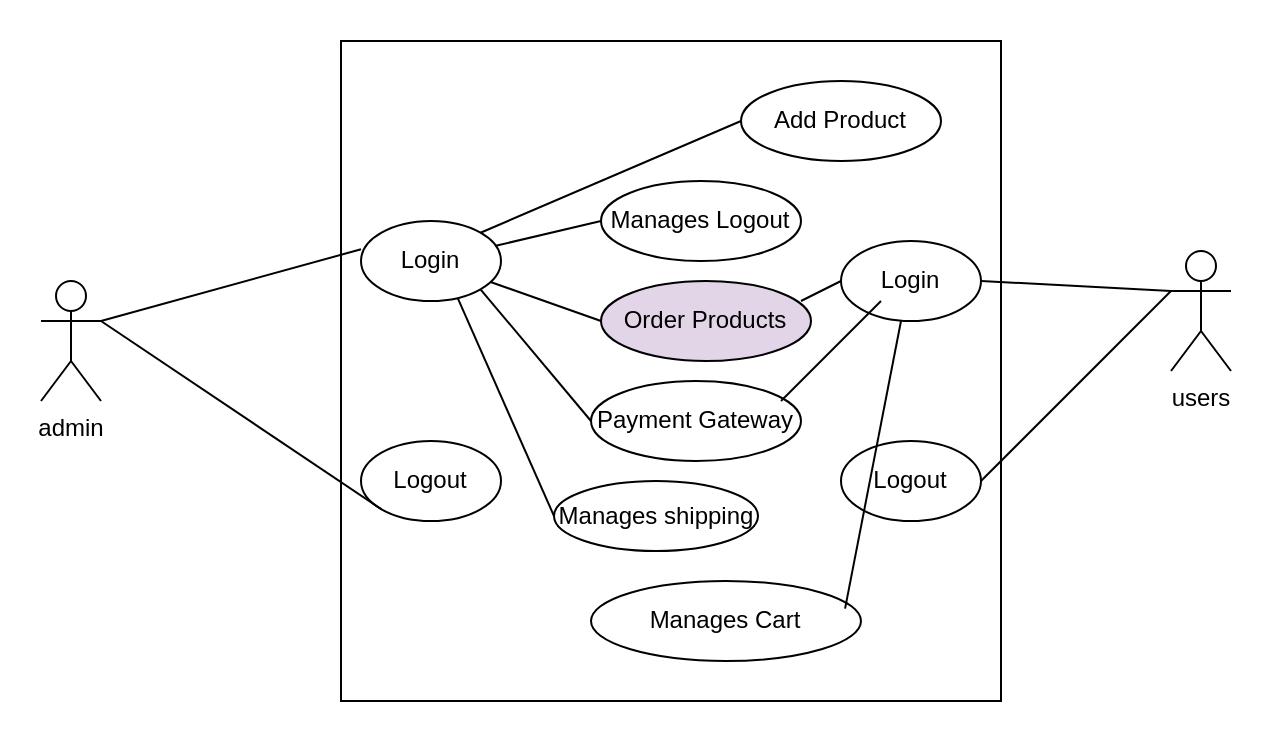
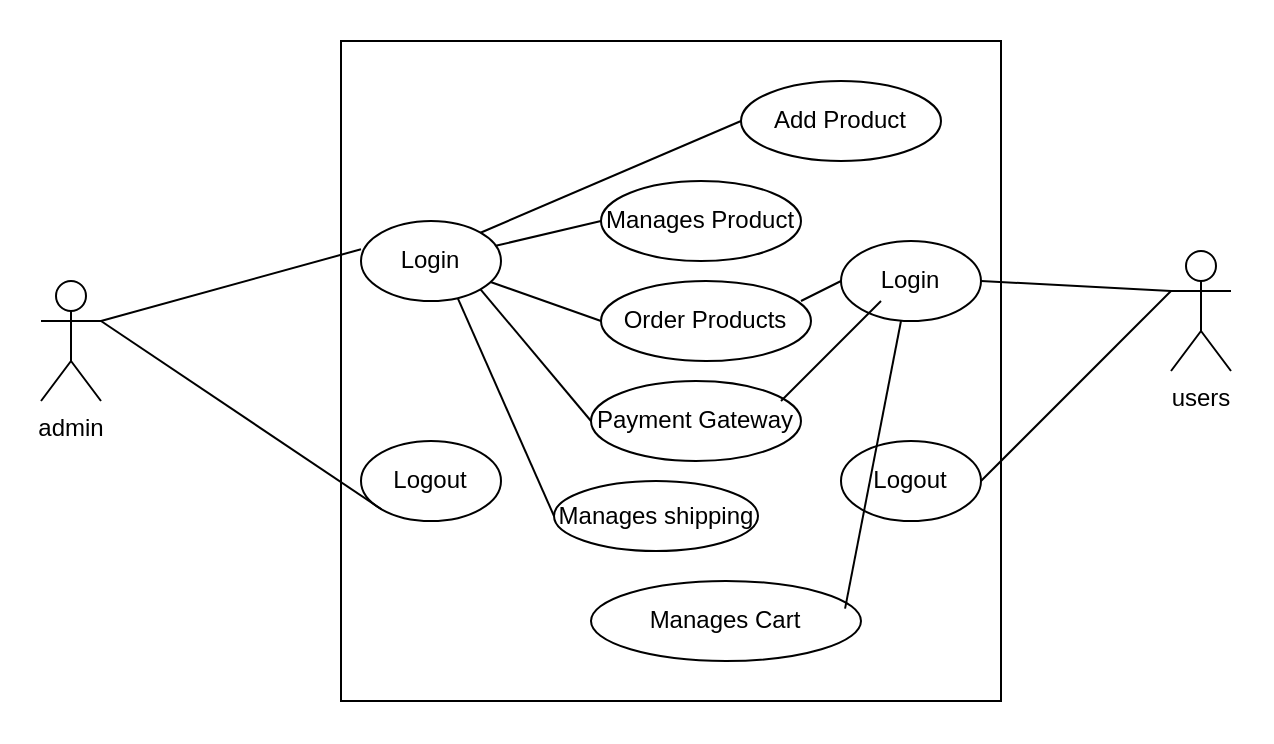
(701, 221) -> (701, 221)
(706, 321) -> (706, 321)
